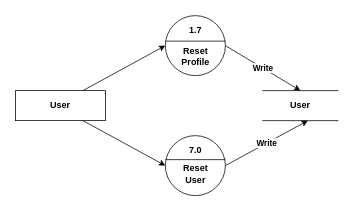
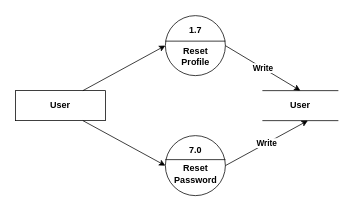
(196, 174) -> (196, 174)
